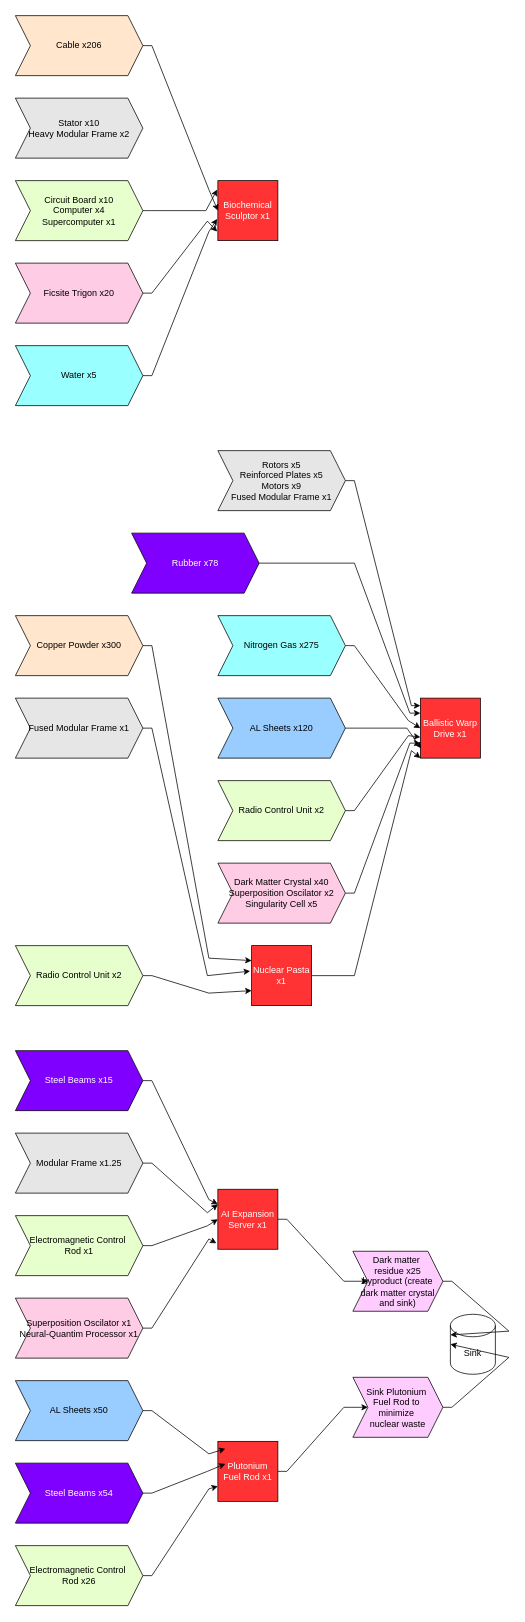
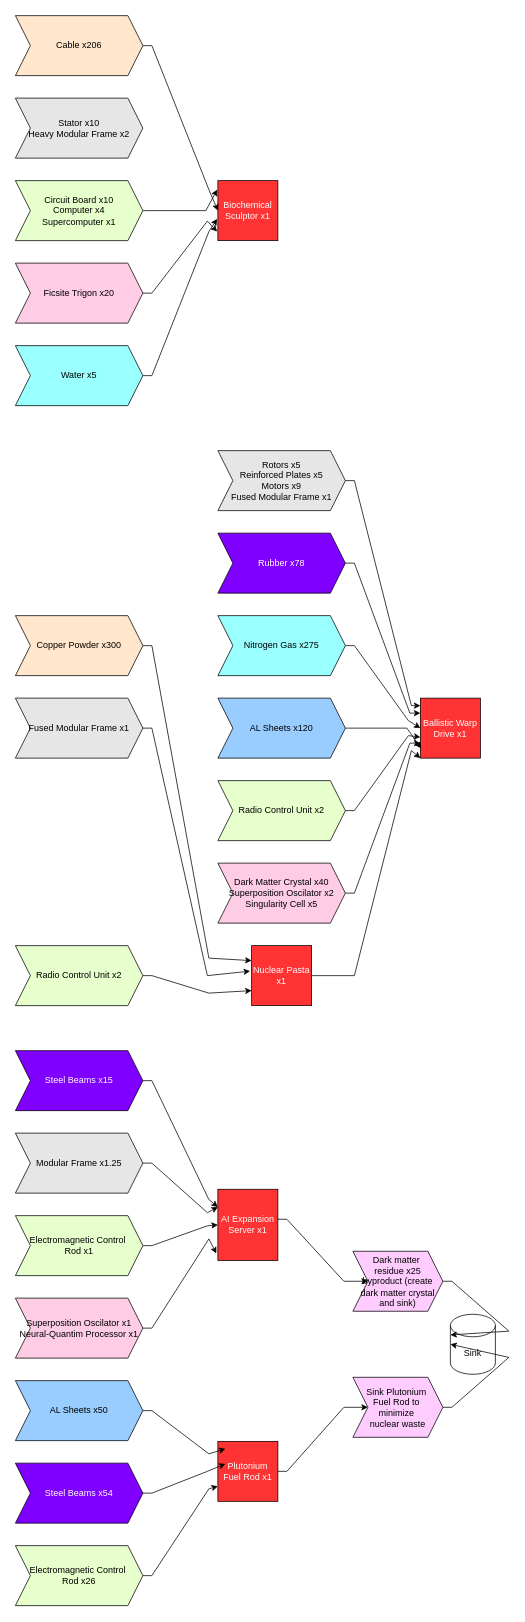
(195, 563) -> (282, 563)
(248, 1219) -> (248, 1225)
